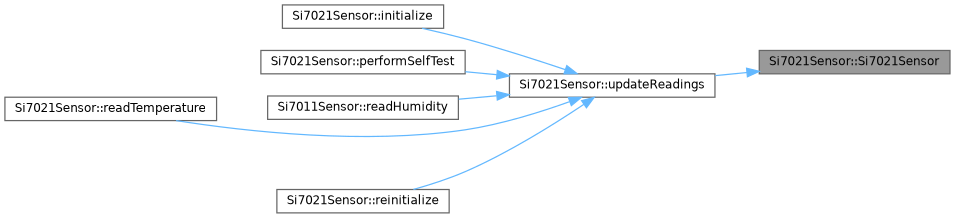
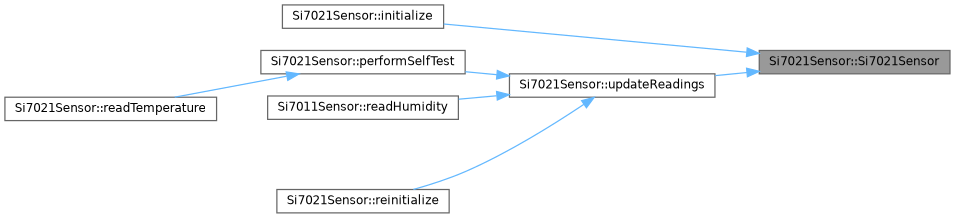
(494, 47) -> (595, 38)
(375, 136) -> (231, 87)
